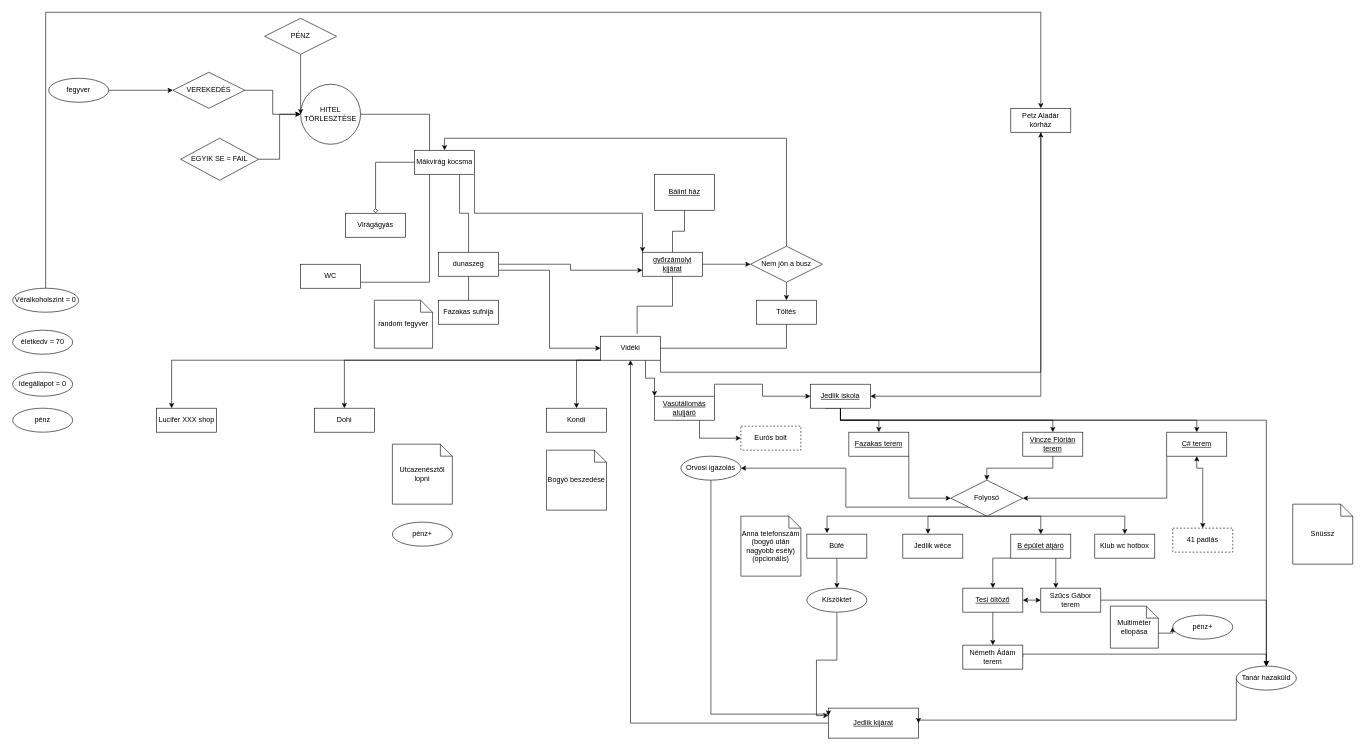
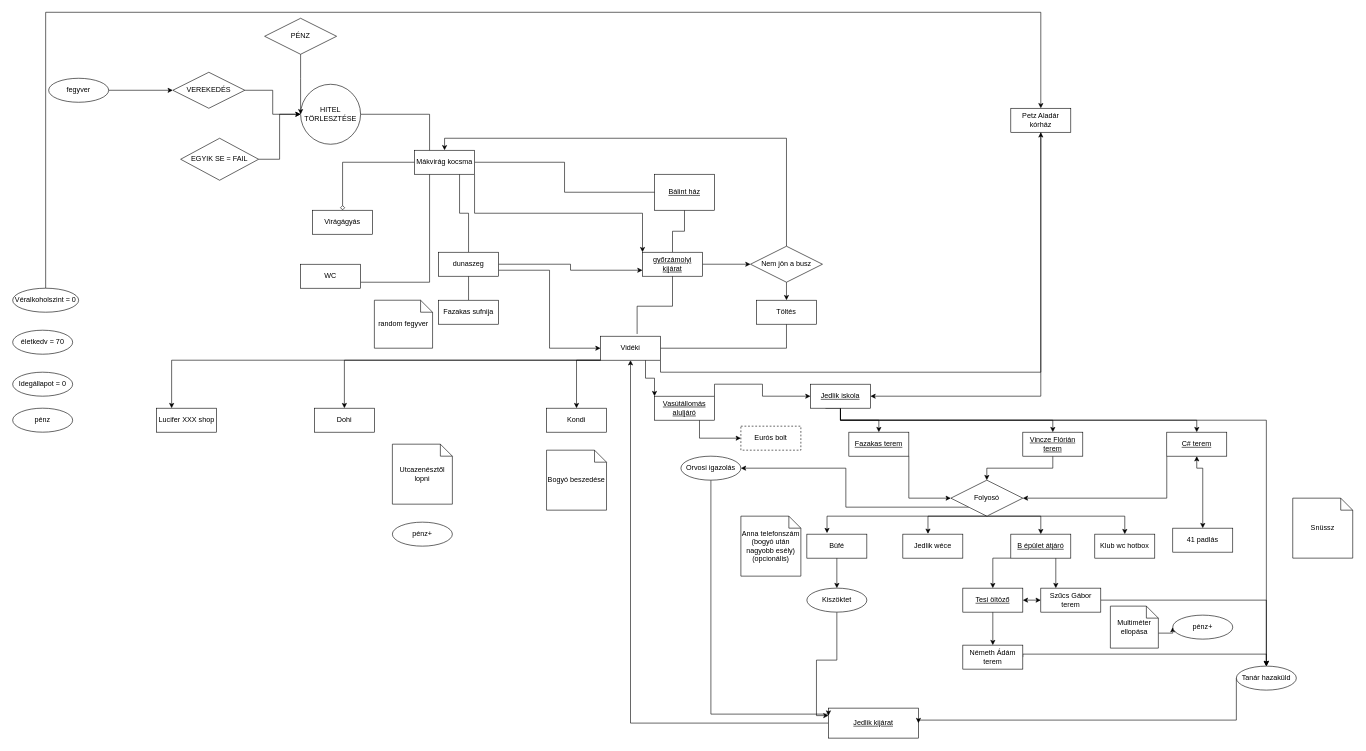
none -> (564, 177)
(375, 225) -> (342, 222)
(1323, 534) -> (1323, 528)
(1203, 540) -> (1203, 540)
